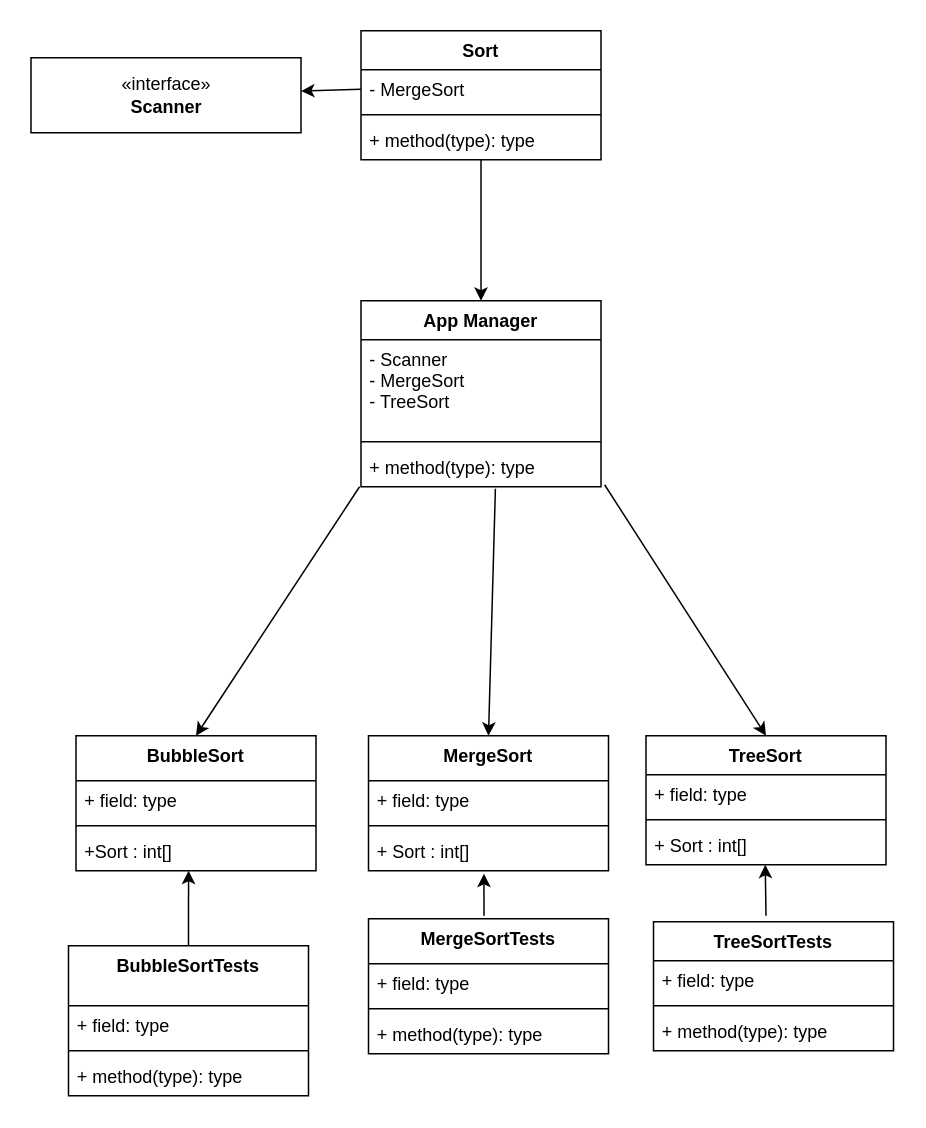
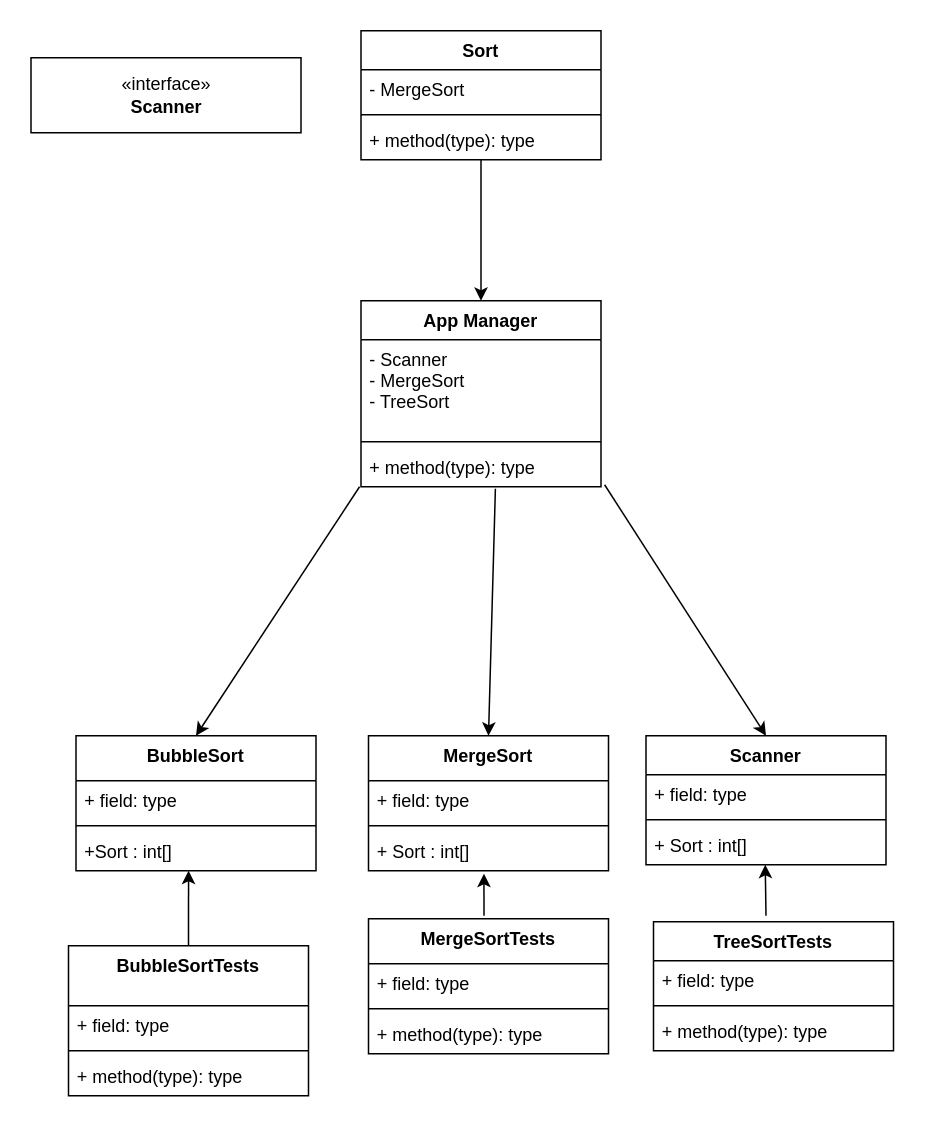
(335, 90) -> none
(765, 756) -> (765, 756)
